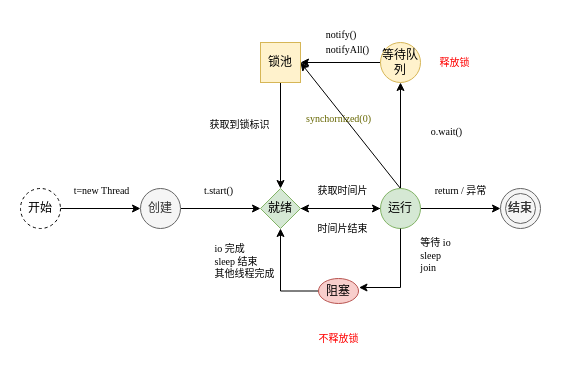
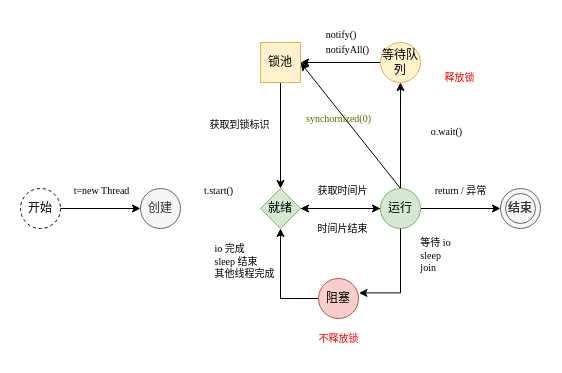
(455, 63) -> (460, 78)
(217, 209) -> none
(339, 291) -> (339, 299)
